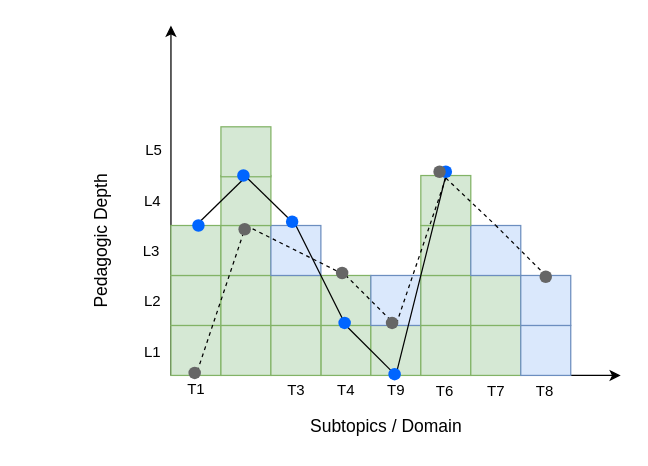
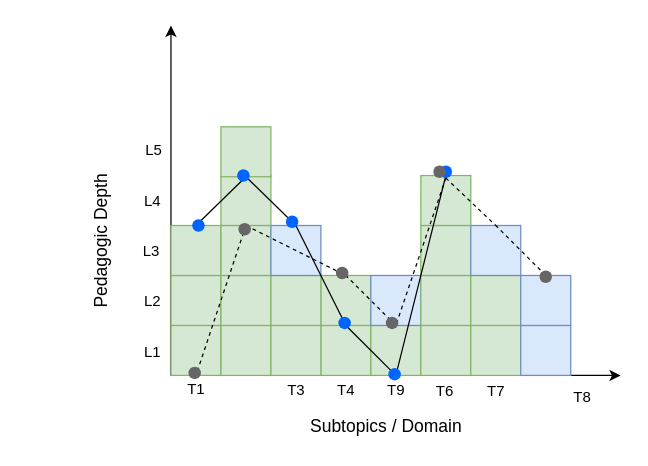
(544, 392) -> (582, 398)
